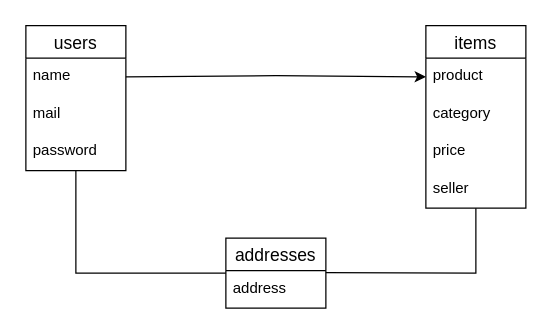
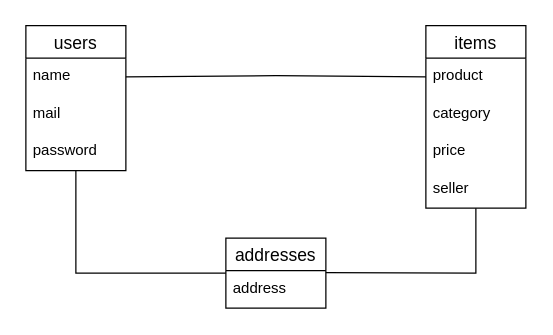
(416, 77) -> (418, 77)
